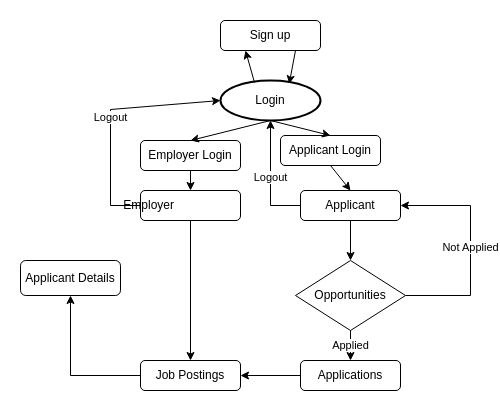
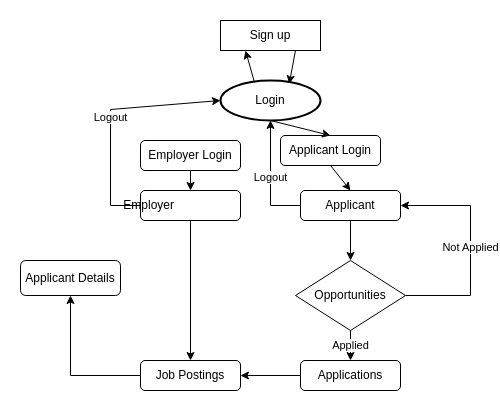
(271, 36) -> (271, 36)
(233, 130) -> none
